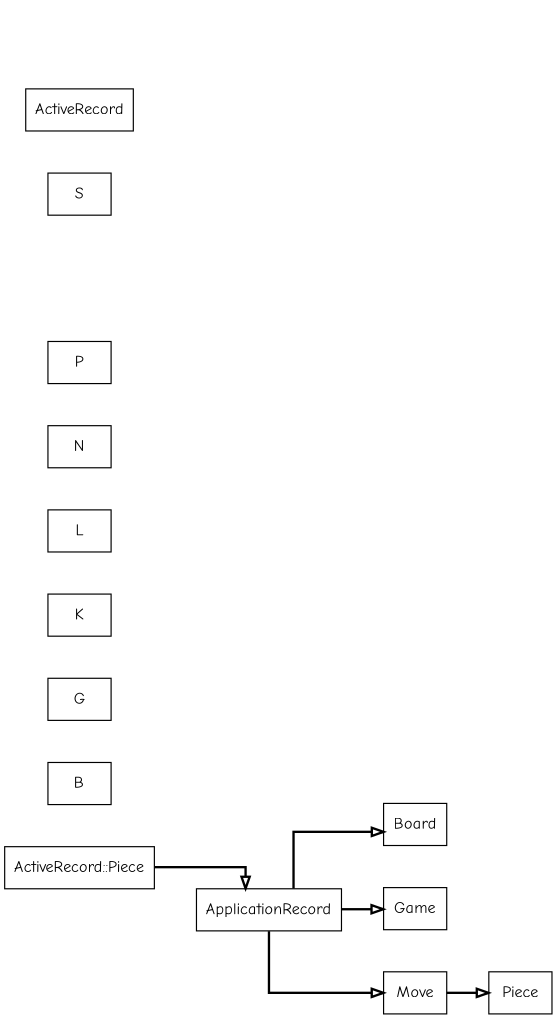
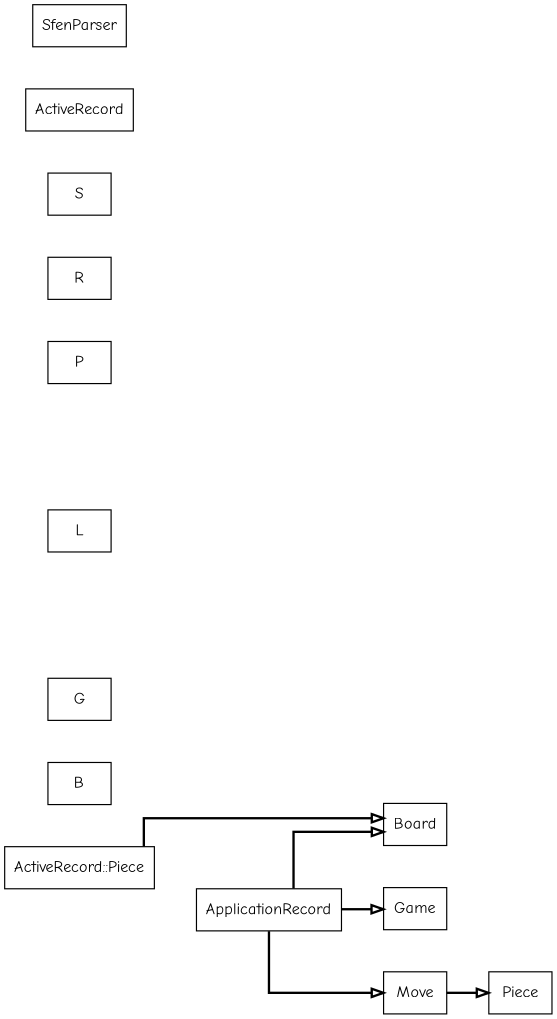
none -> (80, 26)
none -> (80, 278)
(80, 447) -> none
(80, 615) -> none
(205, 867) -> (244, 818)
